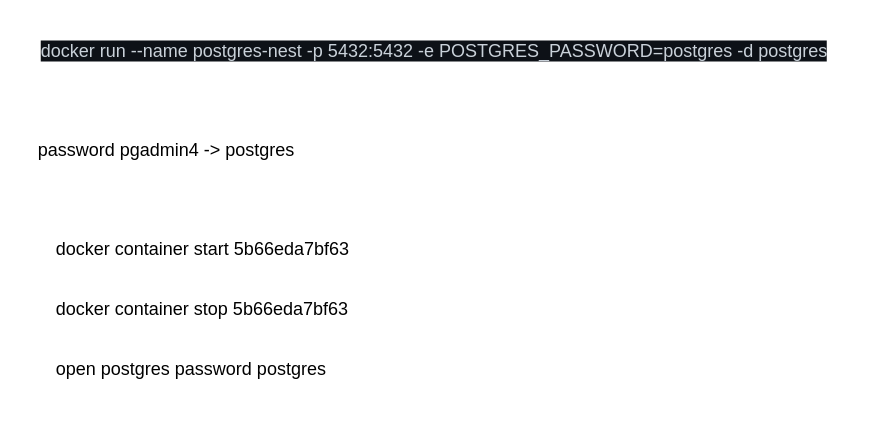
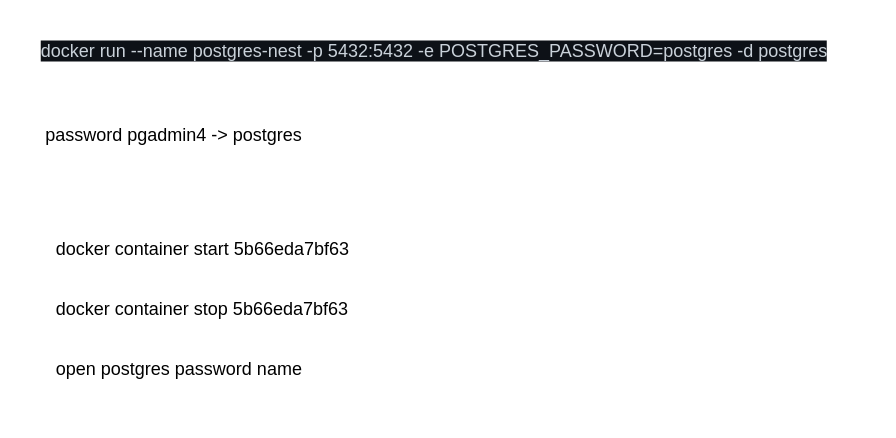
(166, 151) -> (173, 136)
(205, 352) -> (185, 352)
